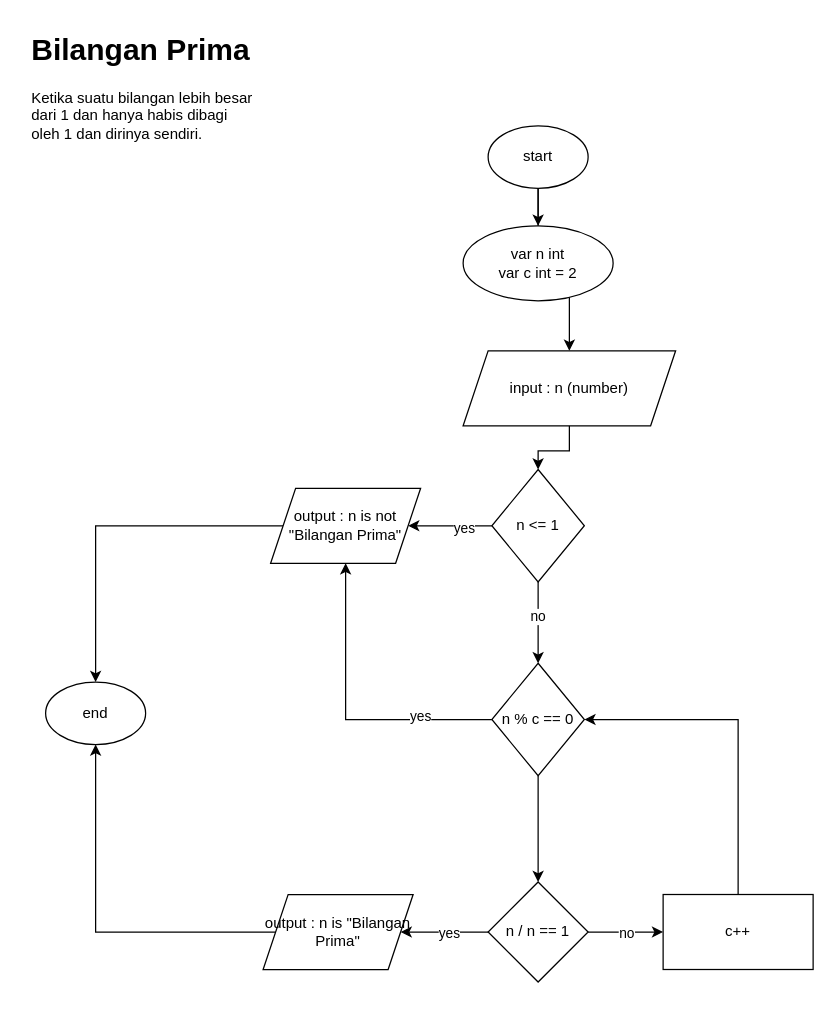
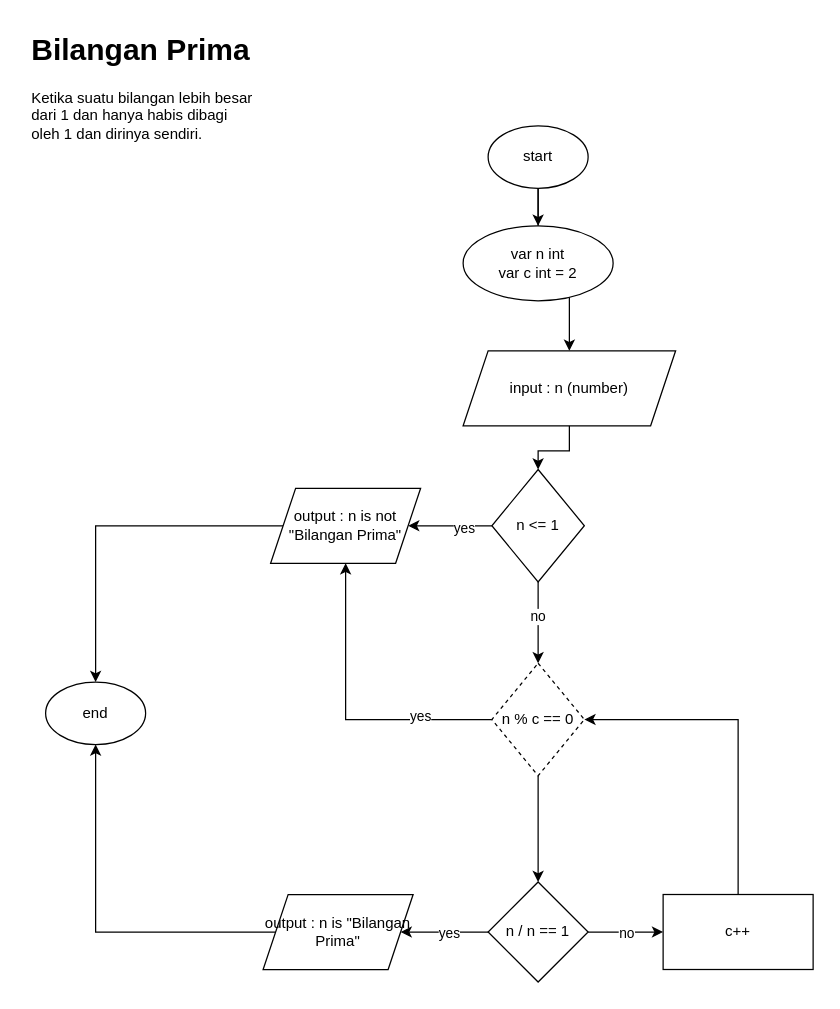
(538, 719) -> (538, 719)
